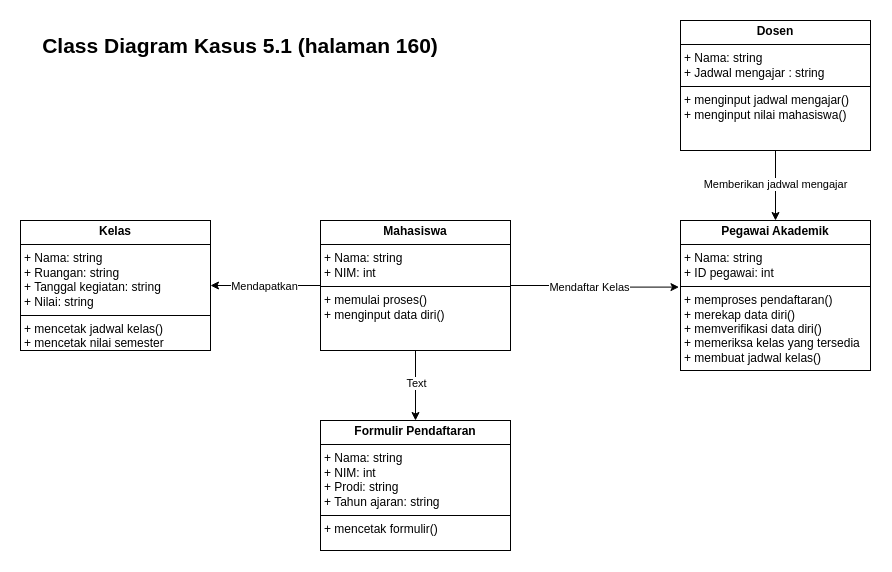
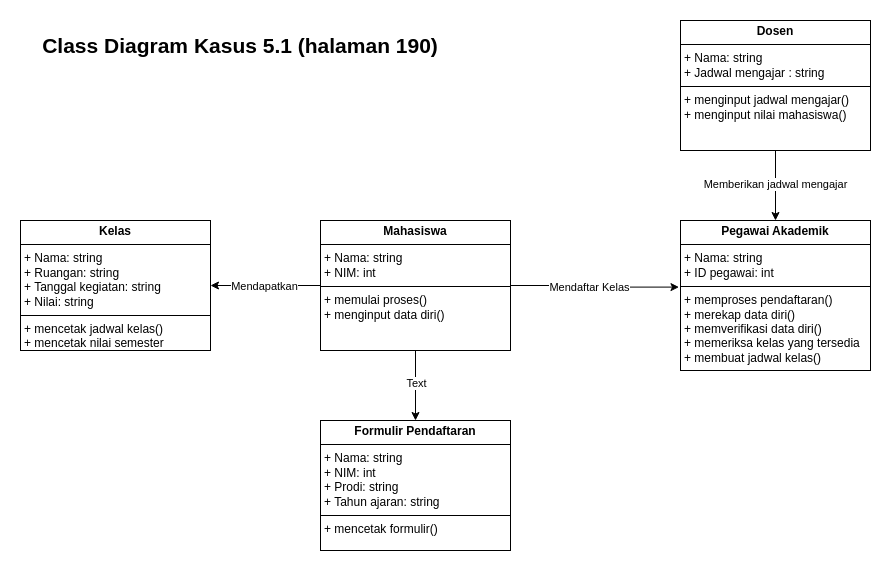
(241, 46) -> (241, 46)
